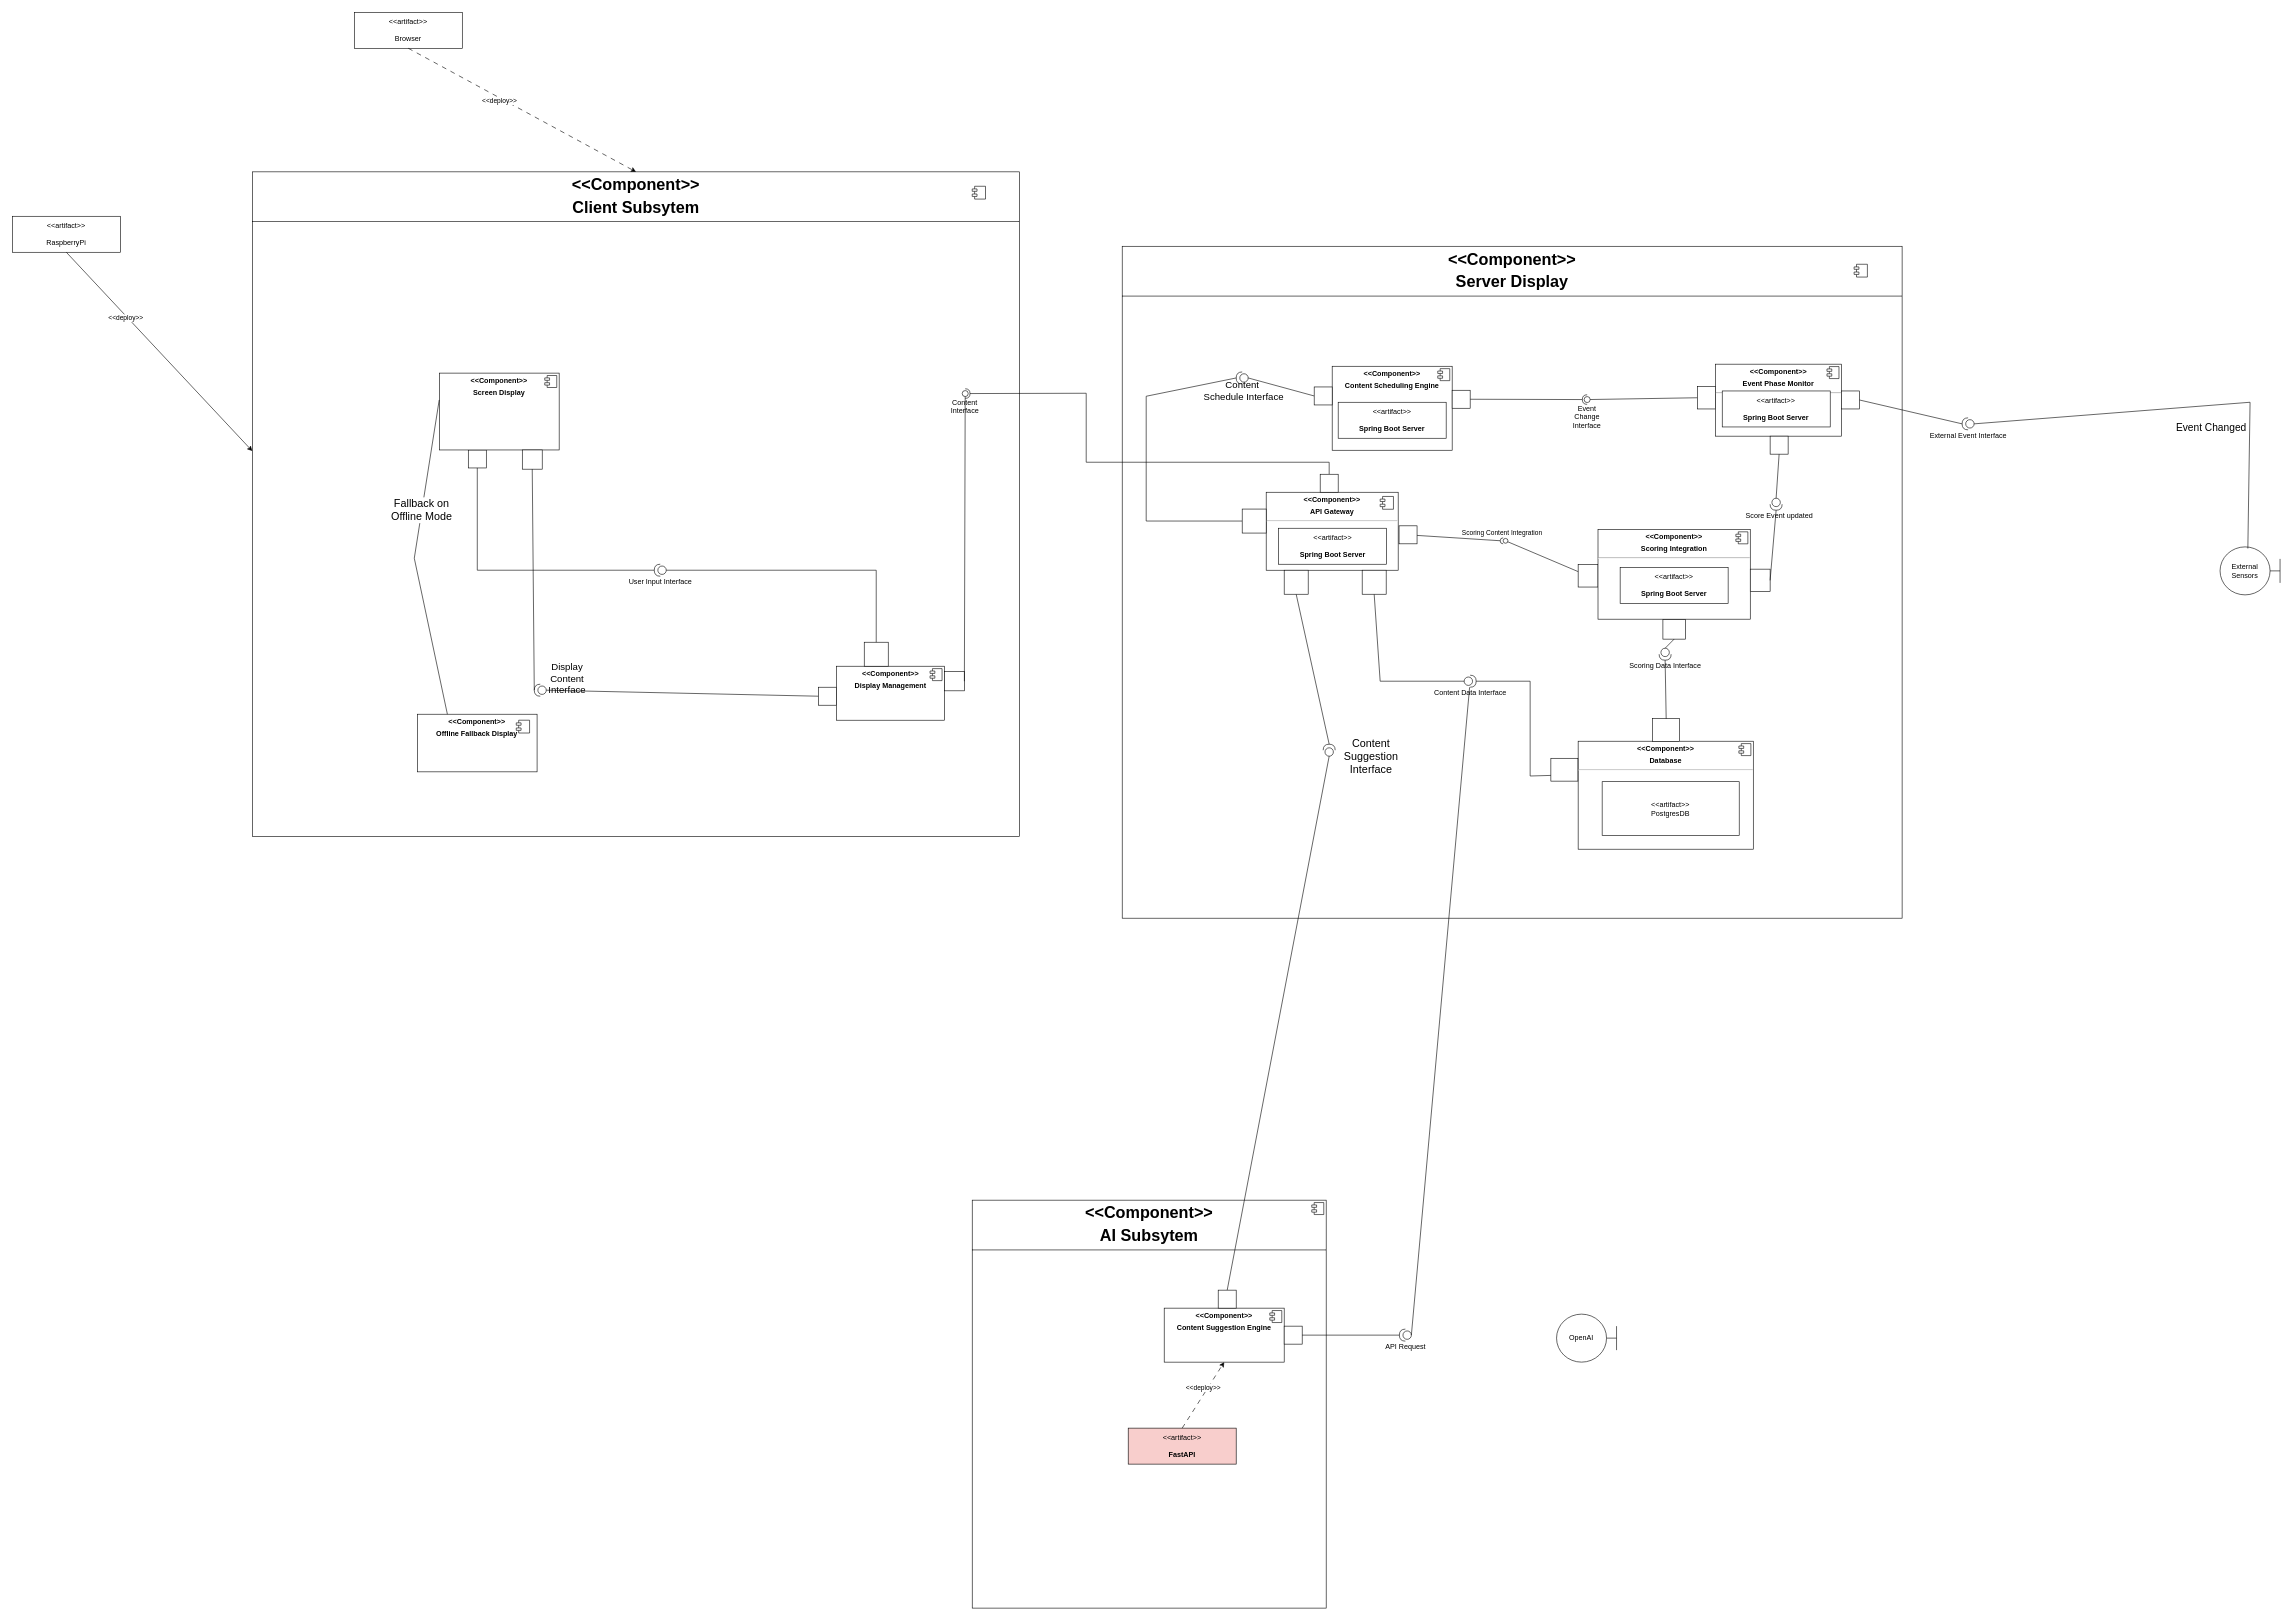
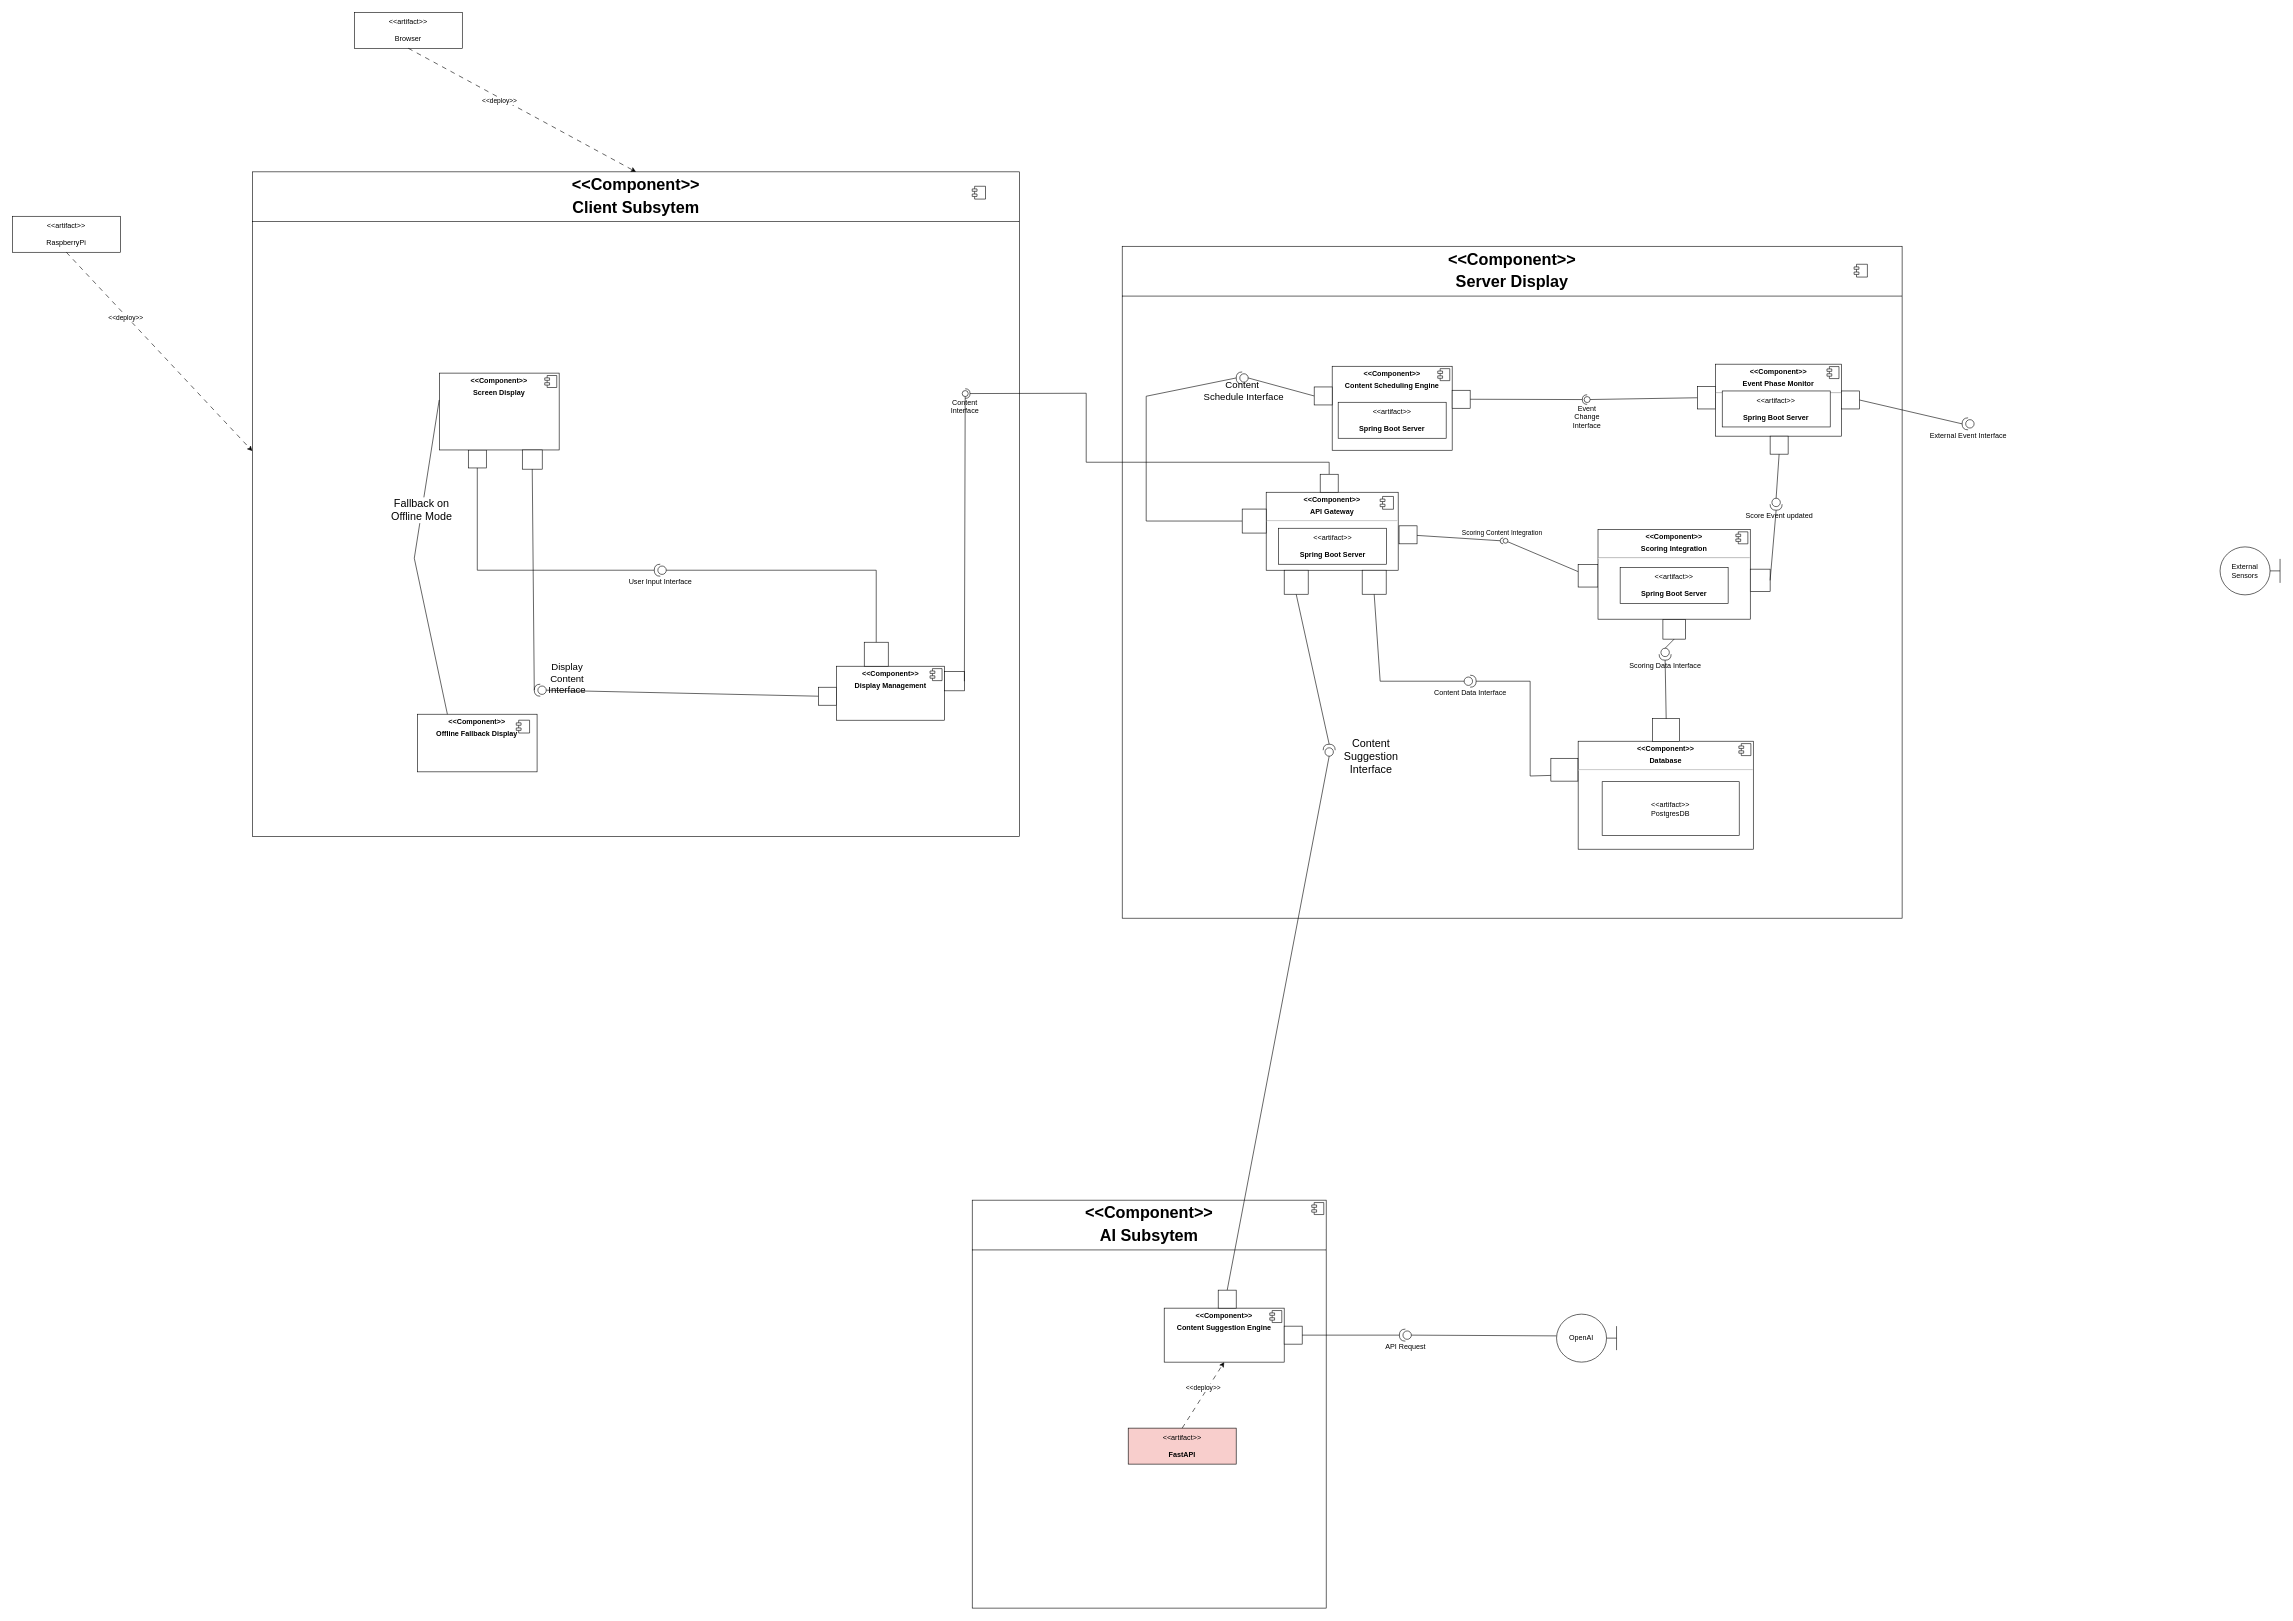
(192, 386) -> (192, 386)
(2185, 407) -> none
(1441, 1010) -> (1483, 1336)
